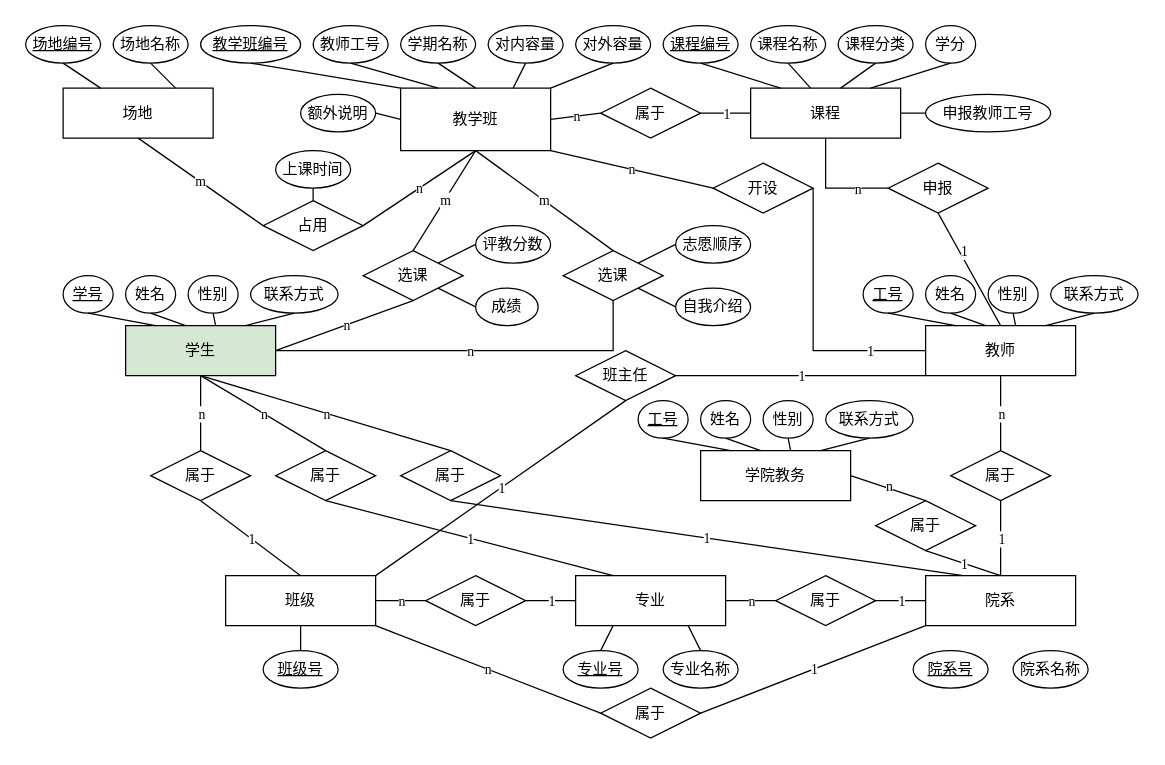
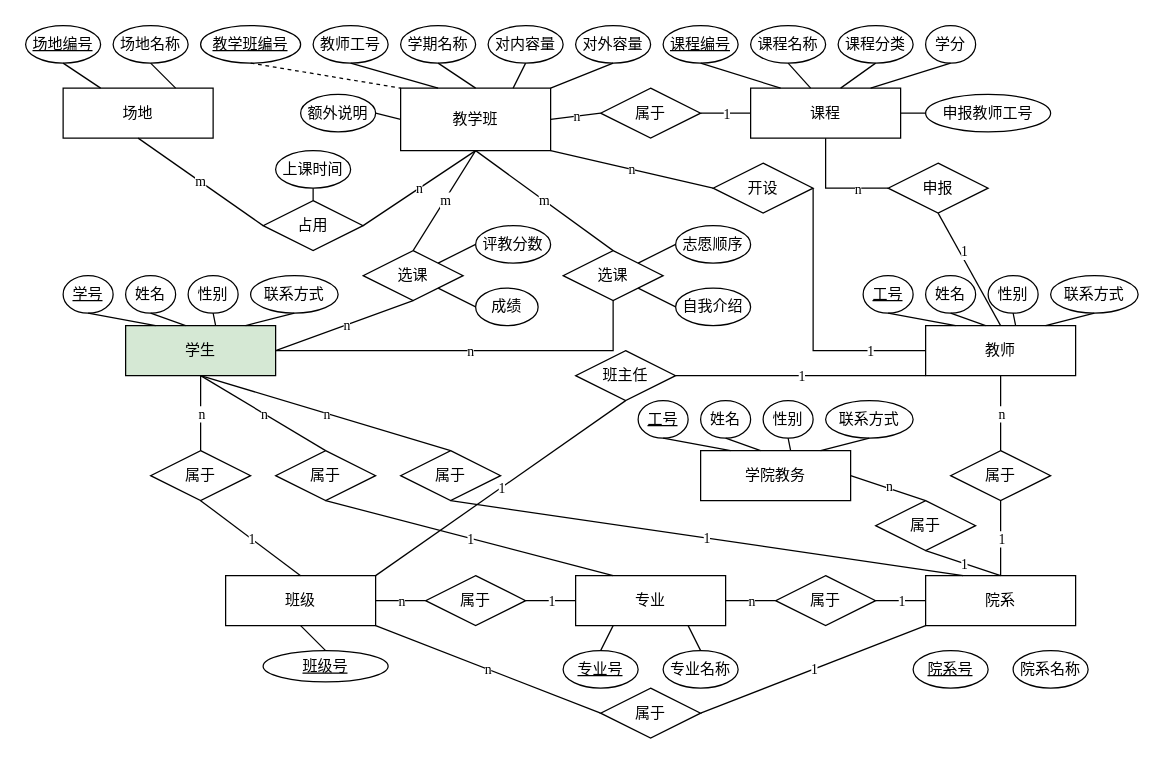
(327, 76) -> (327, 76)
(301, 669) -> (326, 666)
